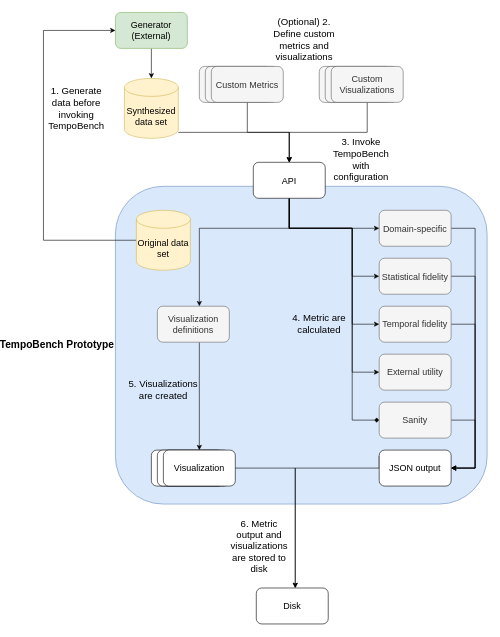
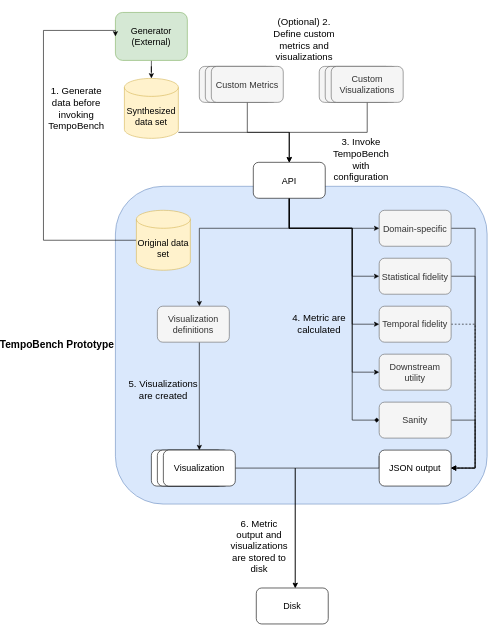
(152, 30) -> (152, 36)
(463, 324) -> (463, 324)
(416, 372) -> (416, 372)
